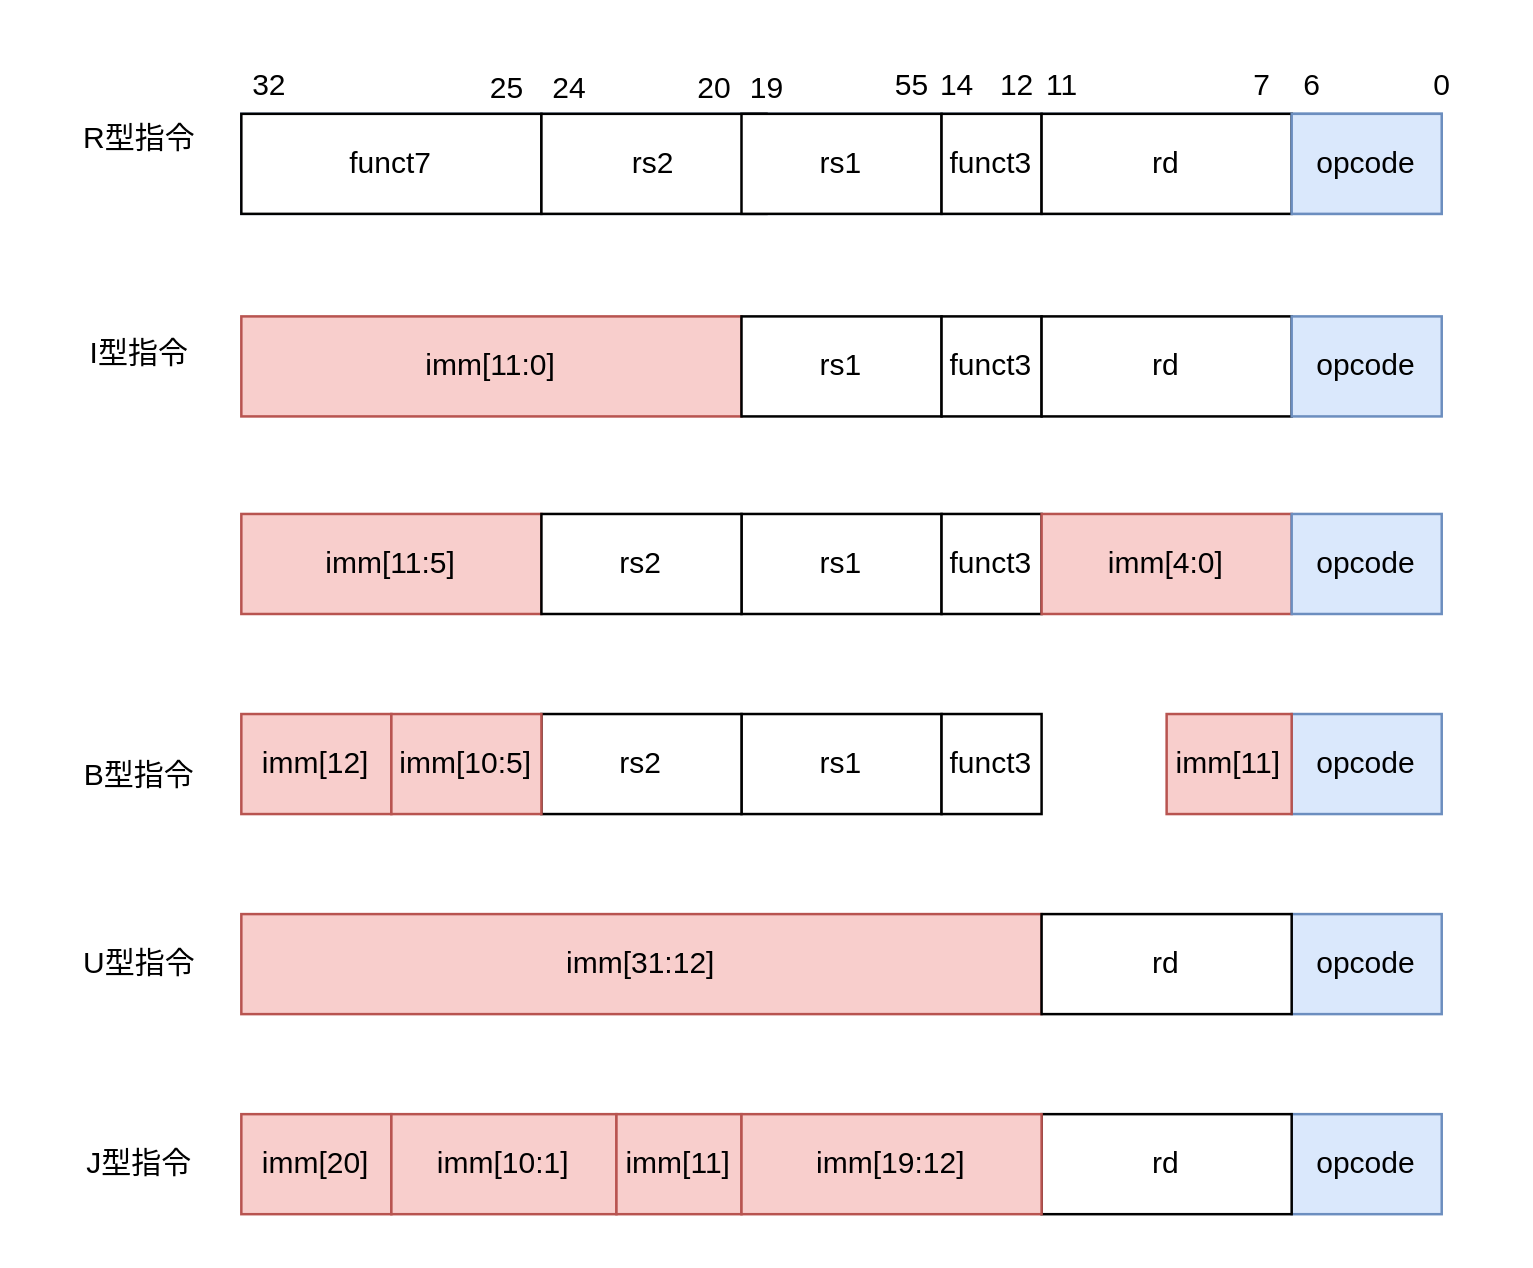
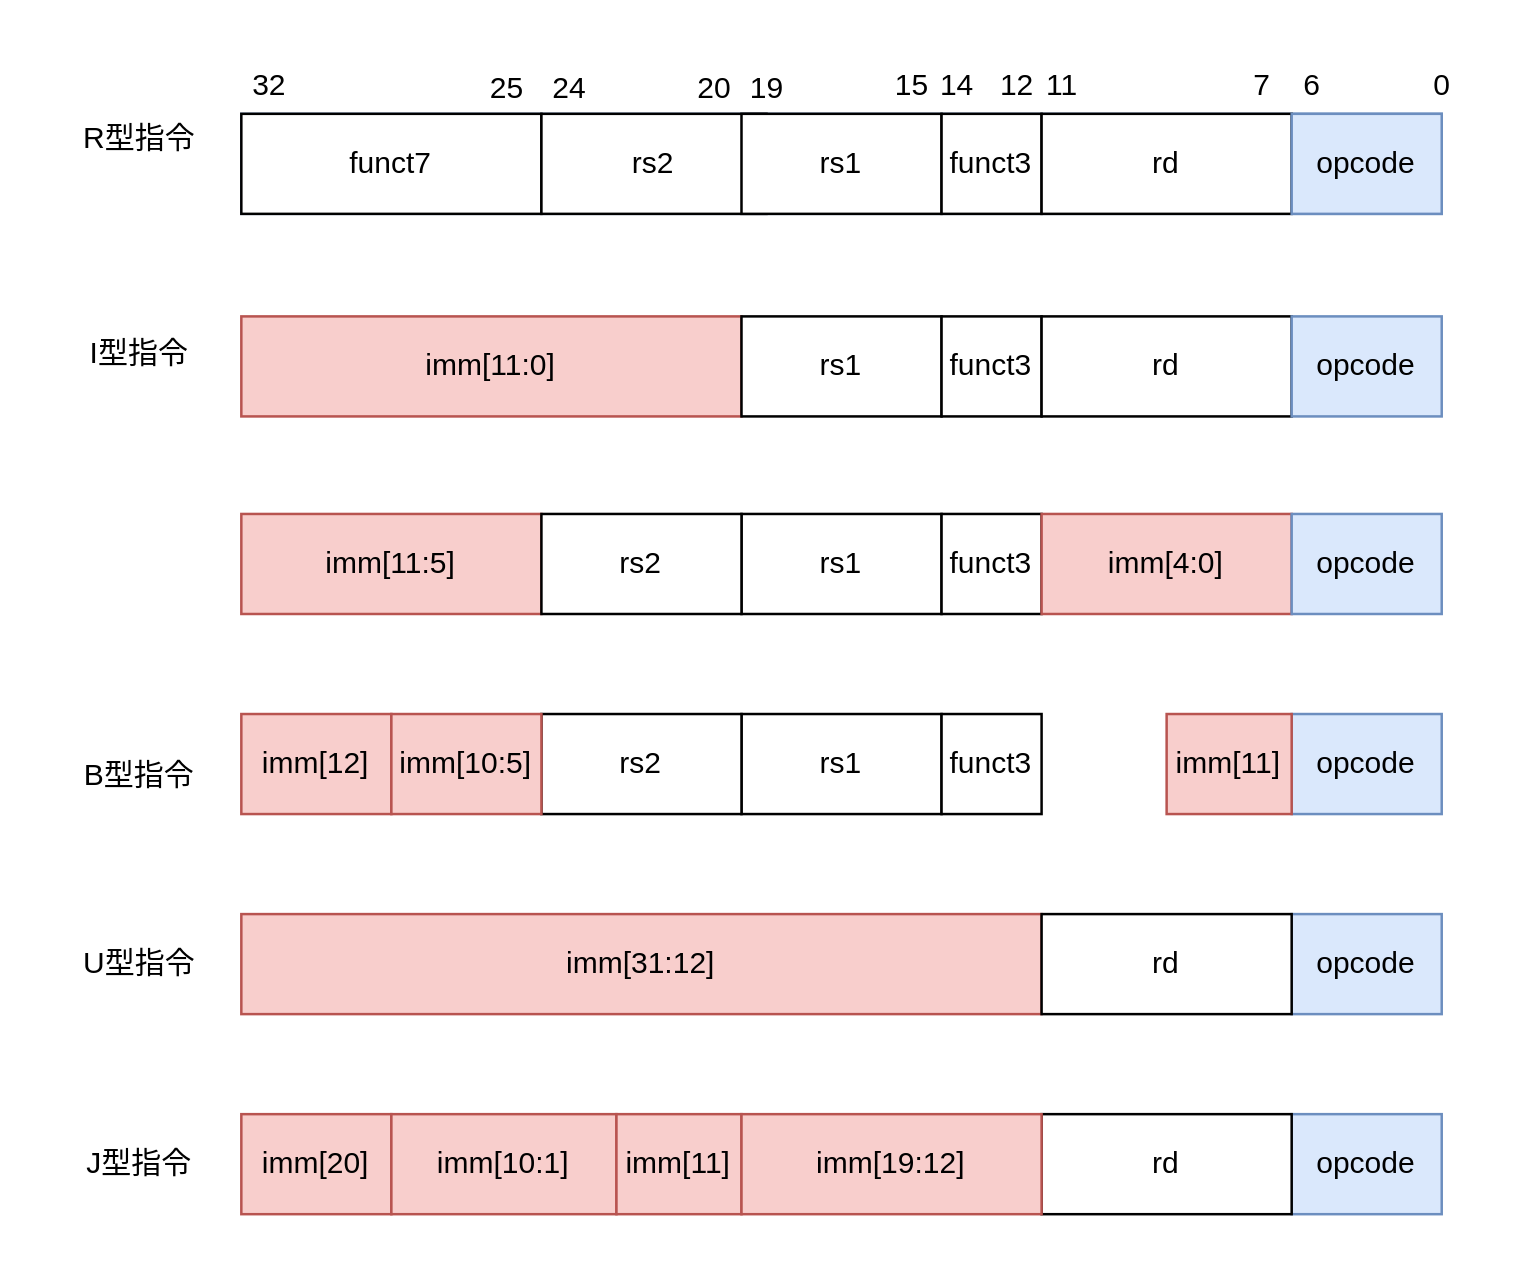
(913, 87) -> (913, 87)
